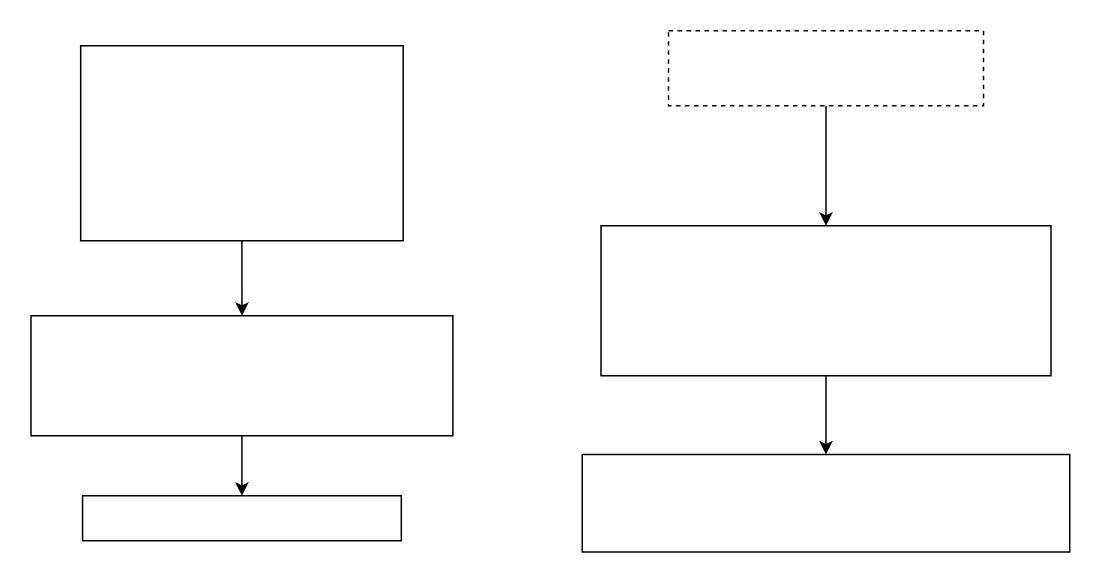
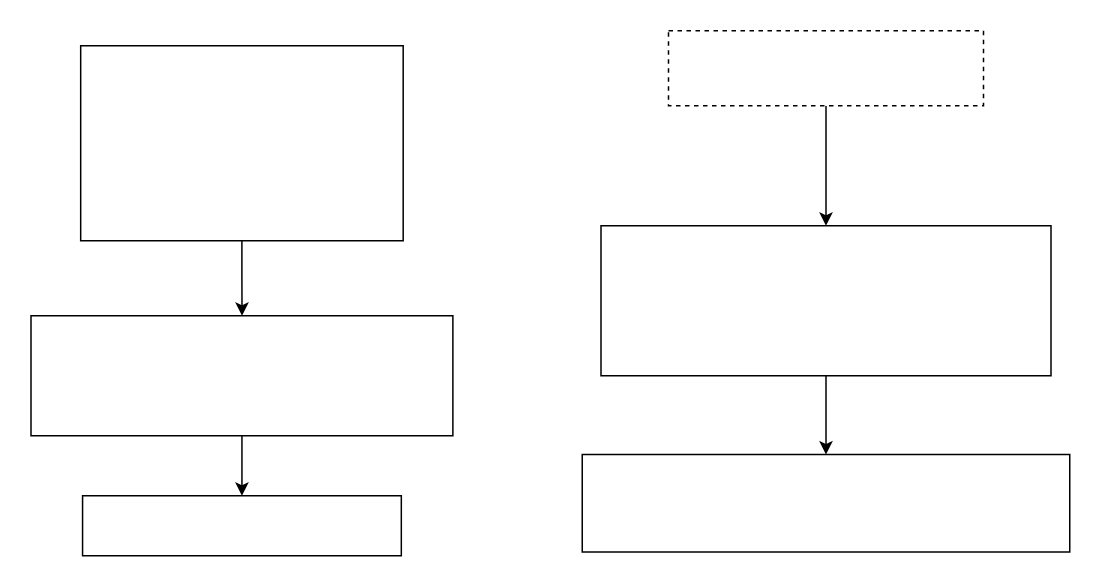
(242, 518) -> (242, 526)
